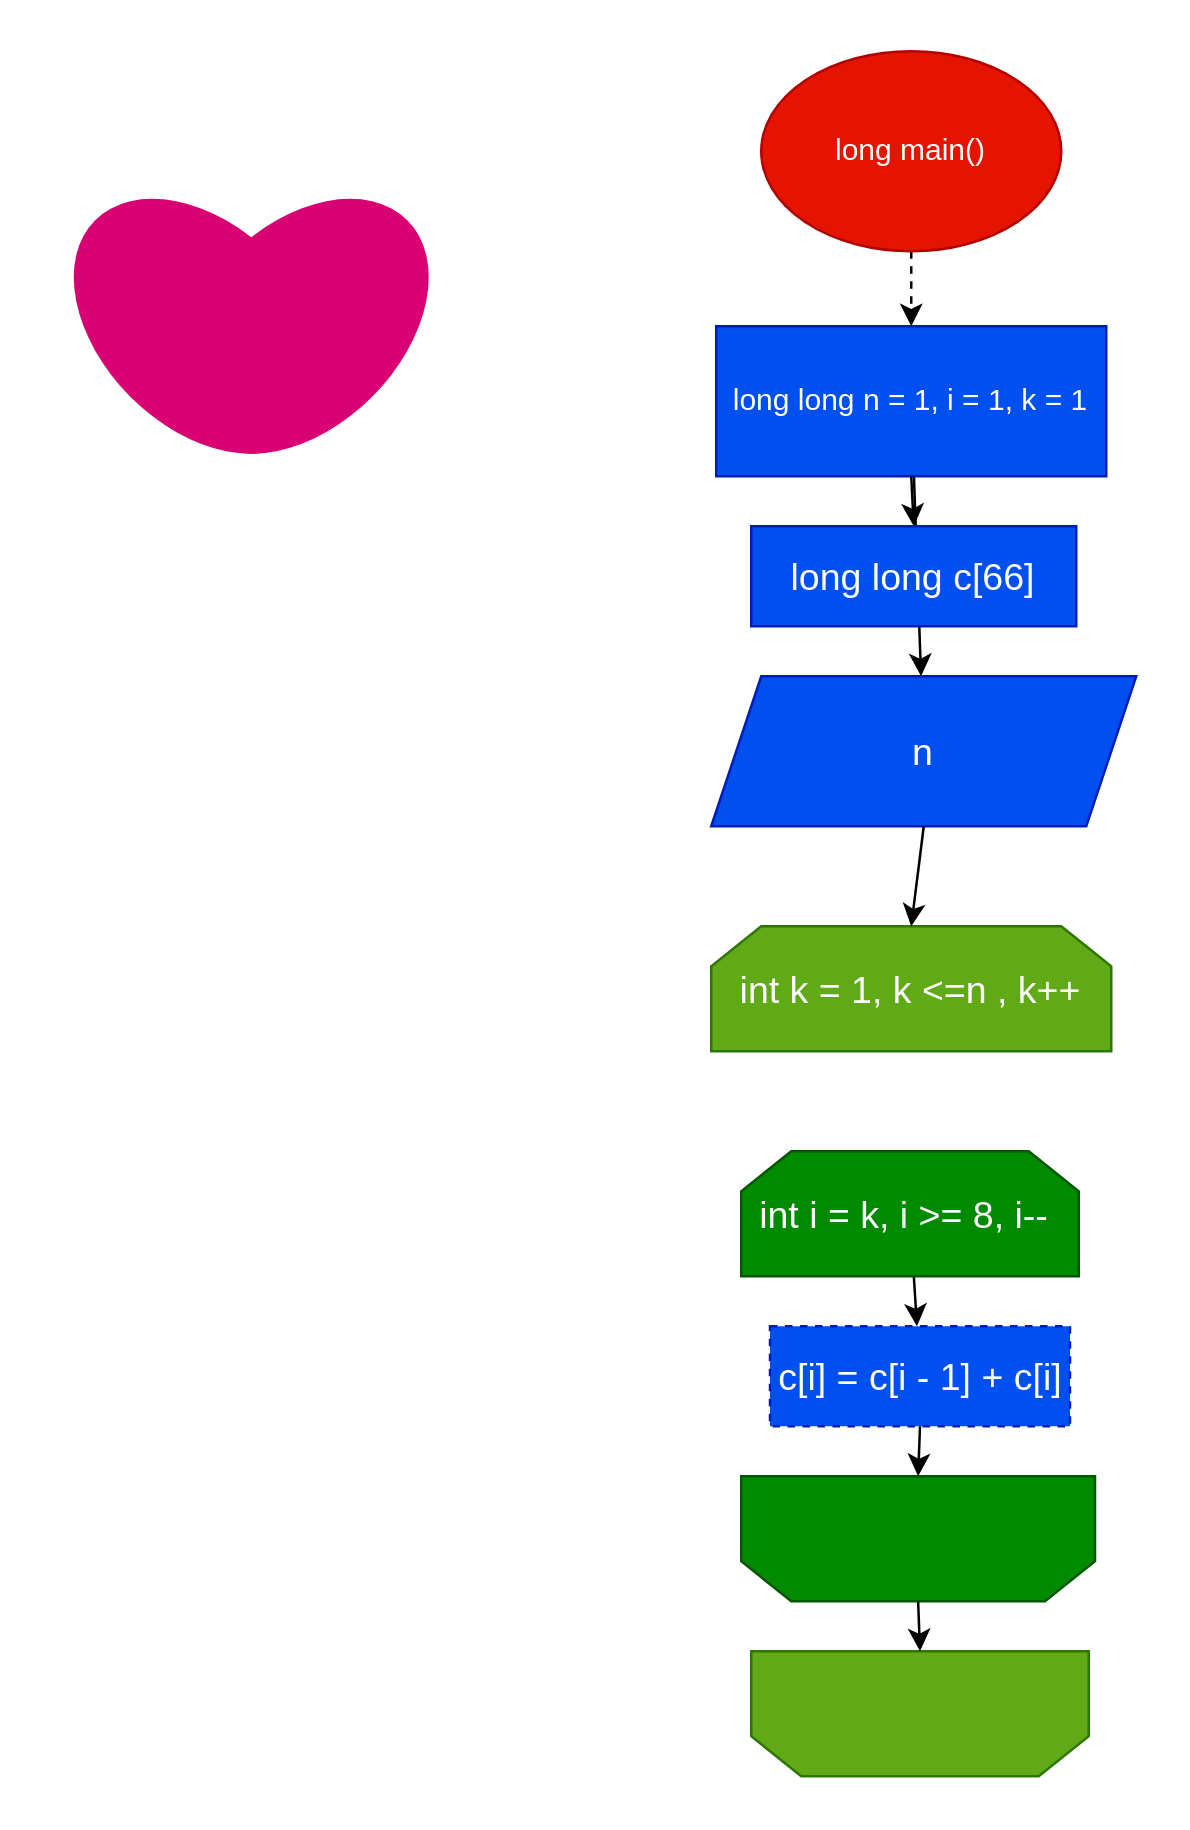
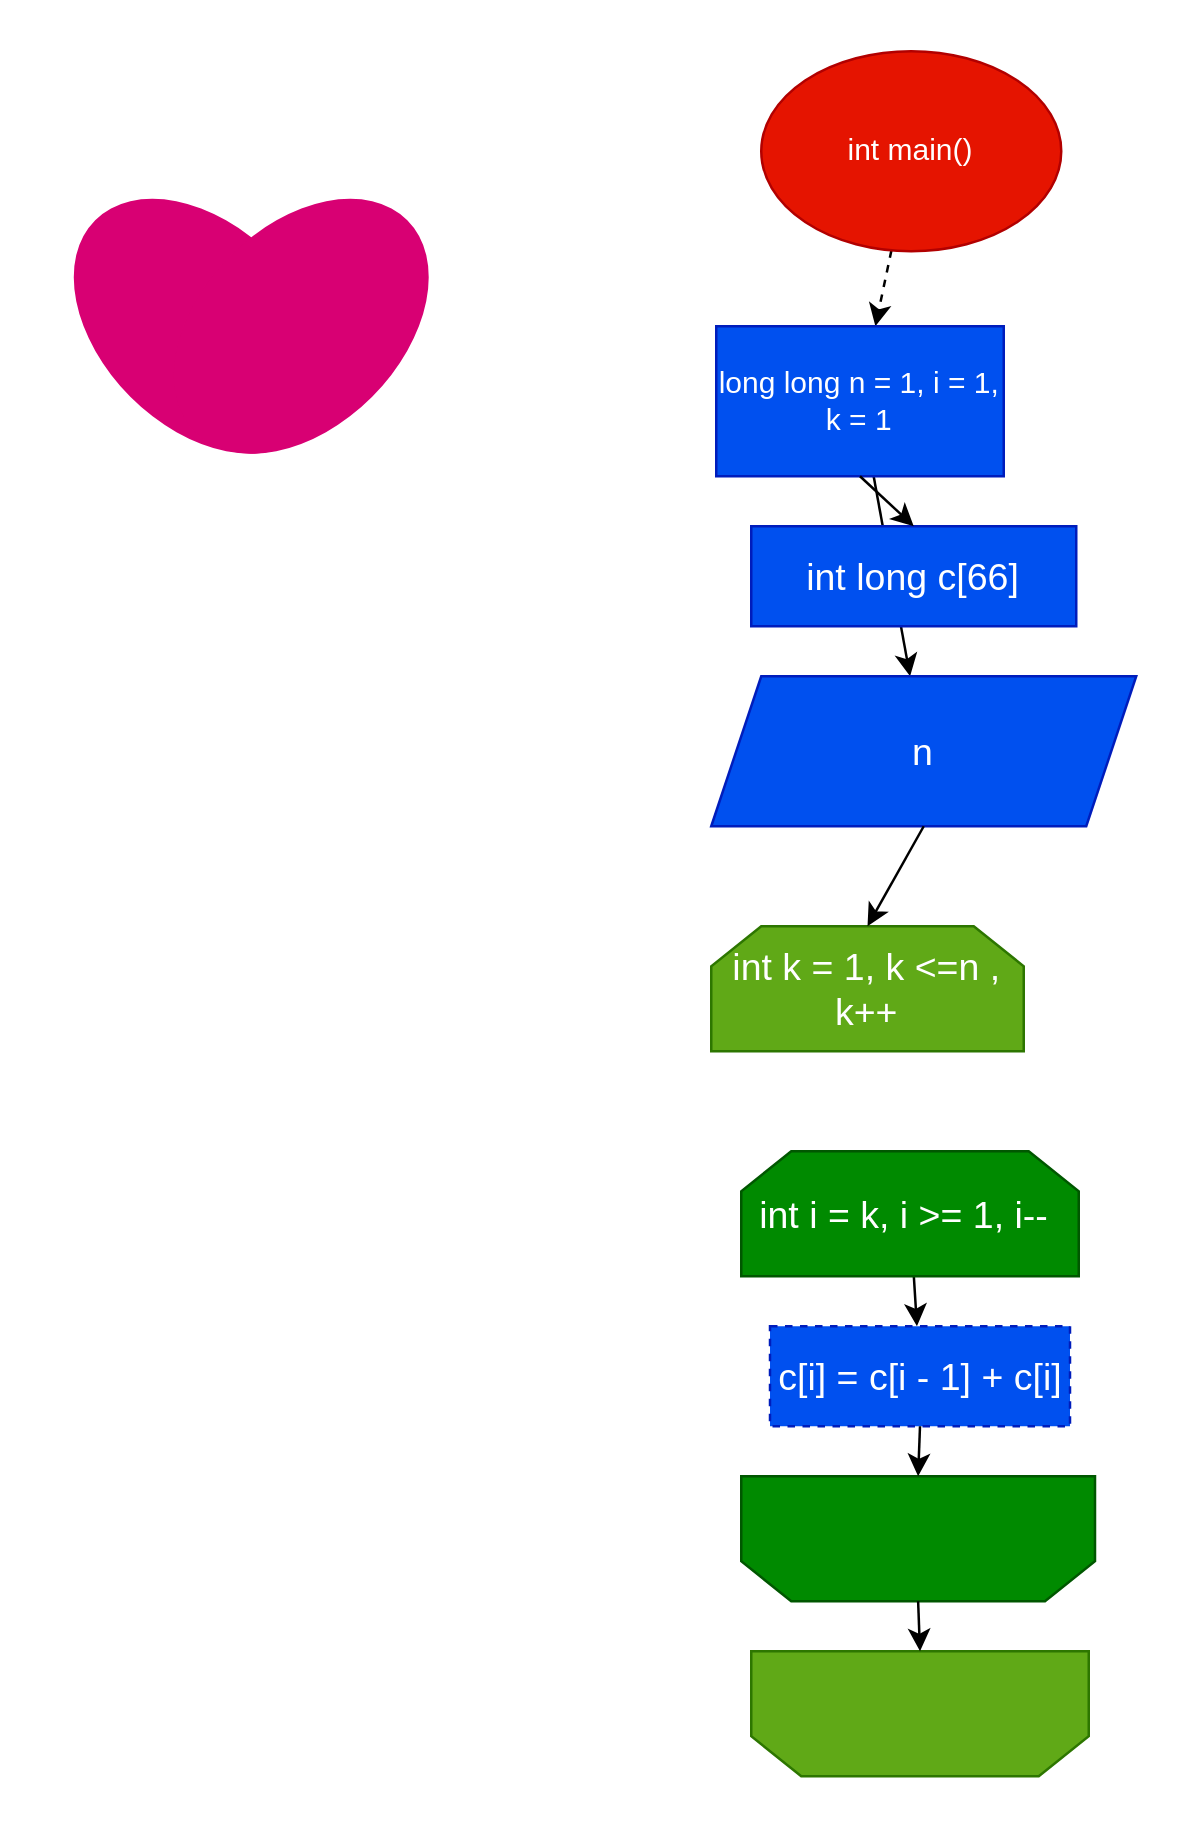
(911, 151) -> (911, 151)
(911, 401) -> (860, 401)
(914, 576) -> (914, 576)
(911, 989) -> (868, 989)
(910, 1214) -> (910, 1214)
